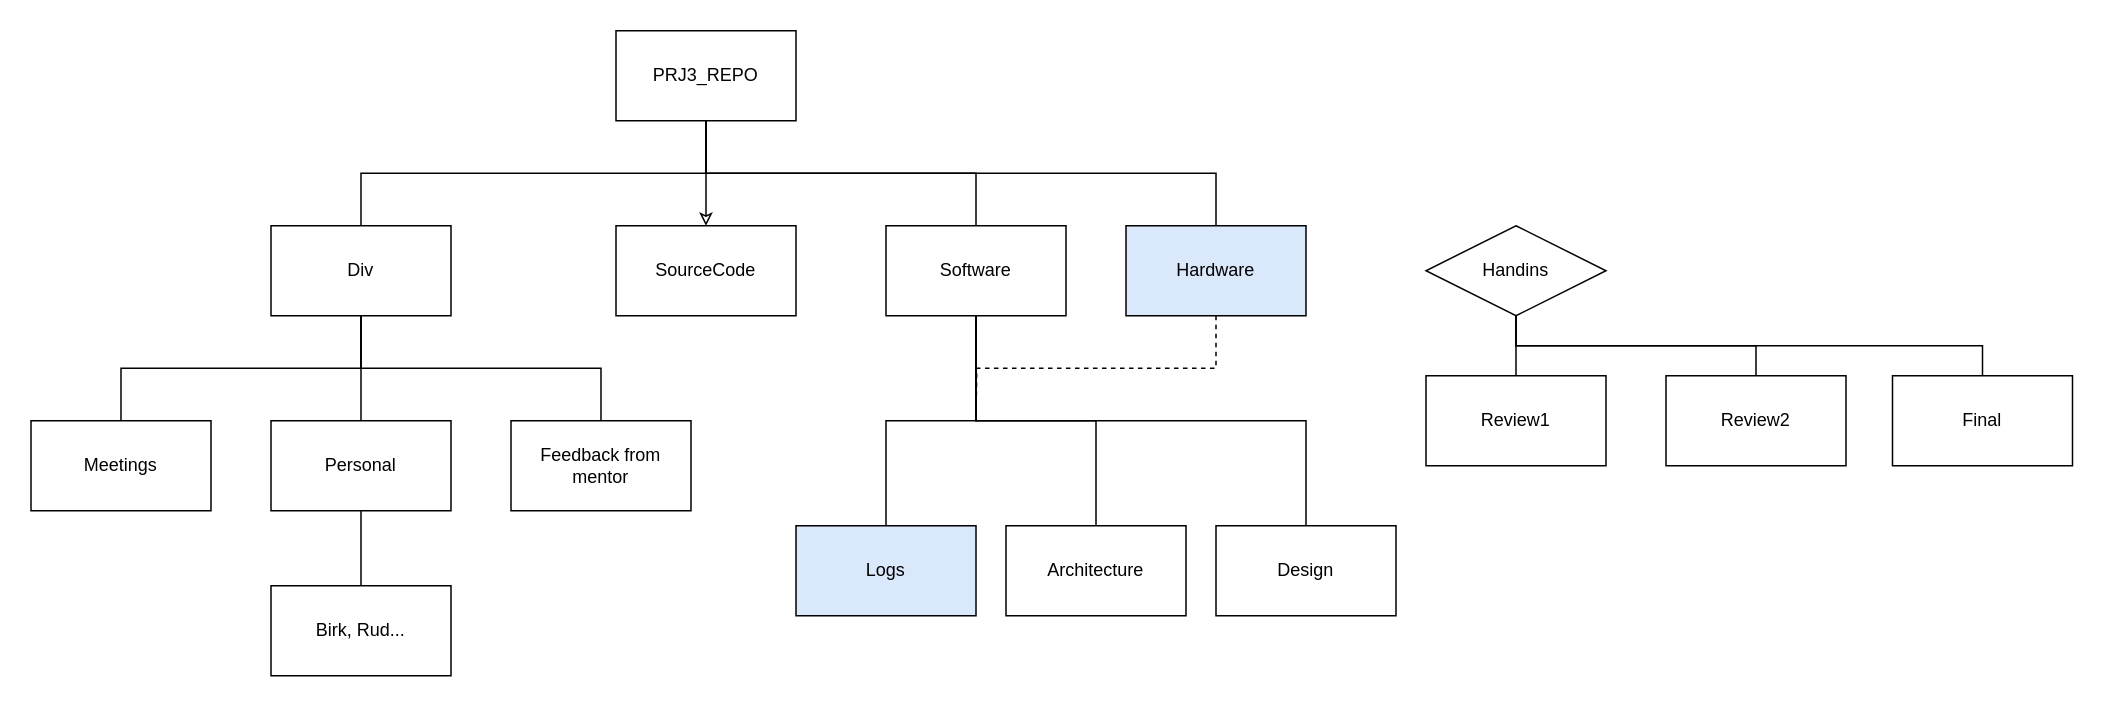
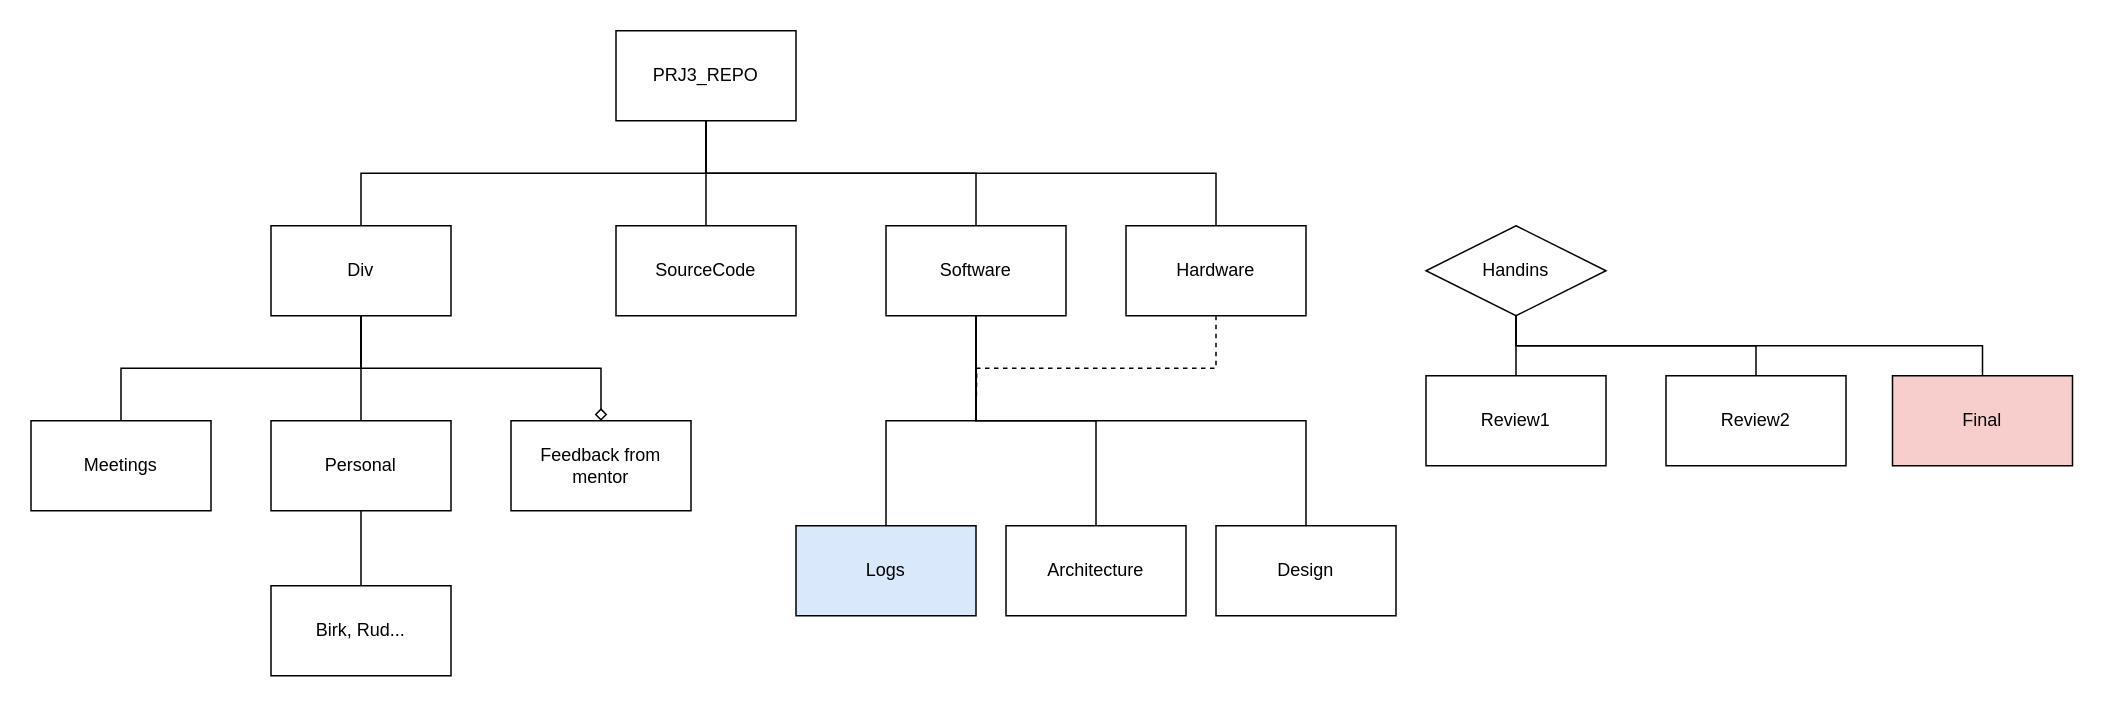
(706, 214) -> (706, 218)
(1216, 271) -> (1216, 271)
(601, 414) -> (601, 408)
(1982, 421) -> (1982, 421)
